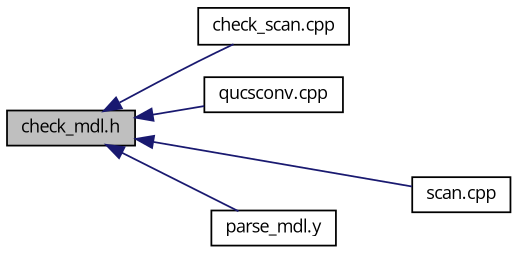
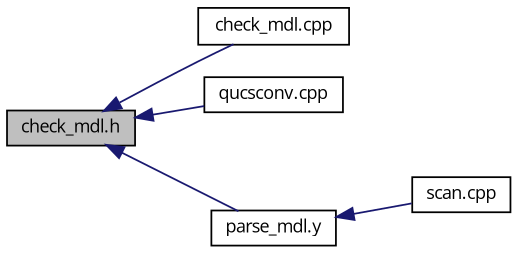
(274, 26) -> (274, 26)
(283, 164) -> (383, 209)
